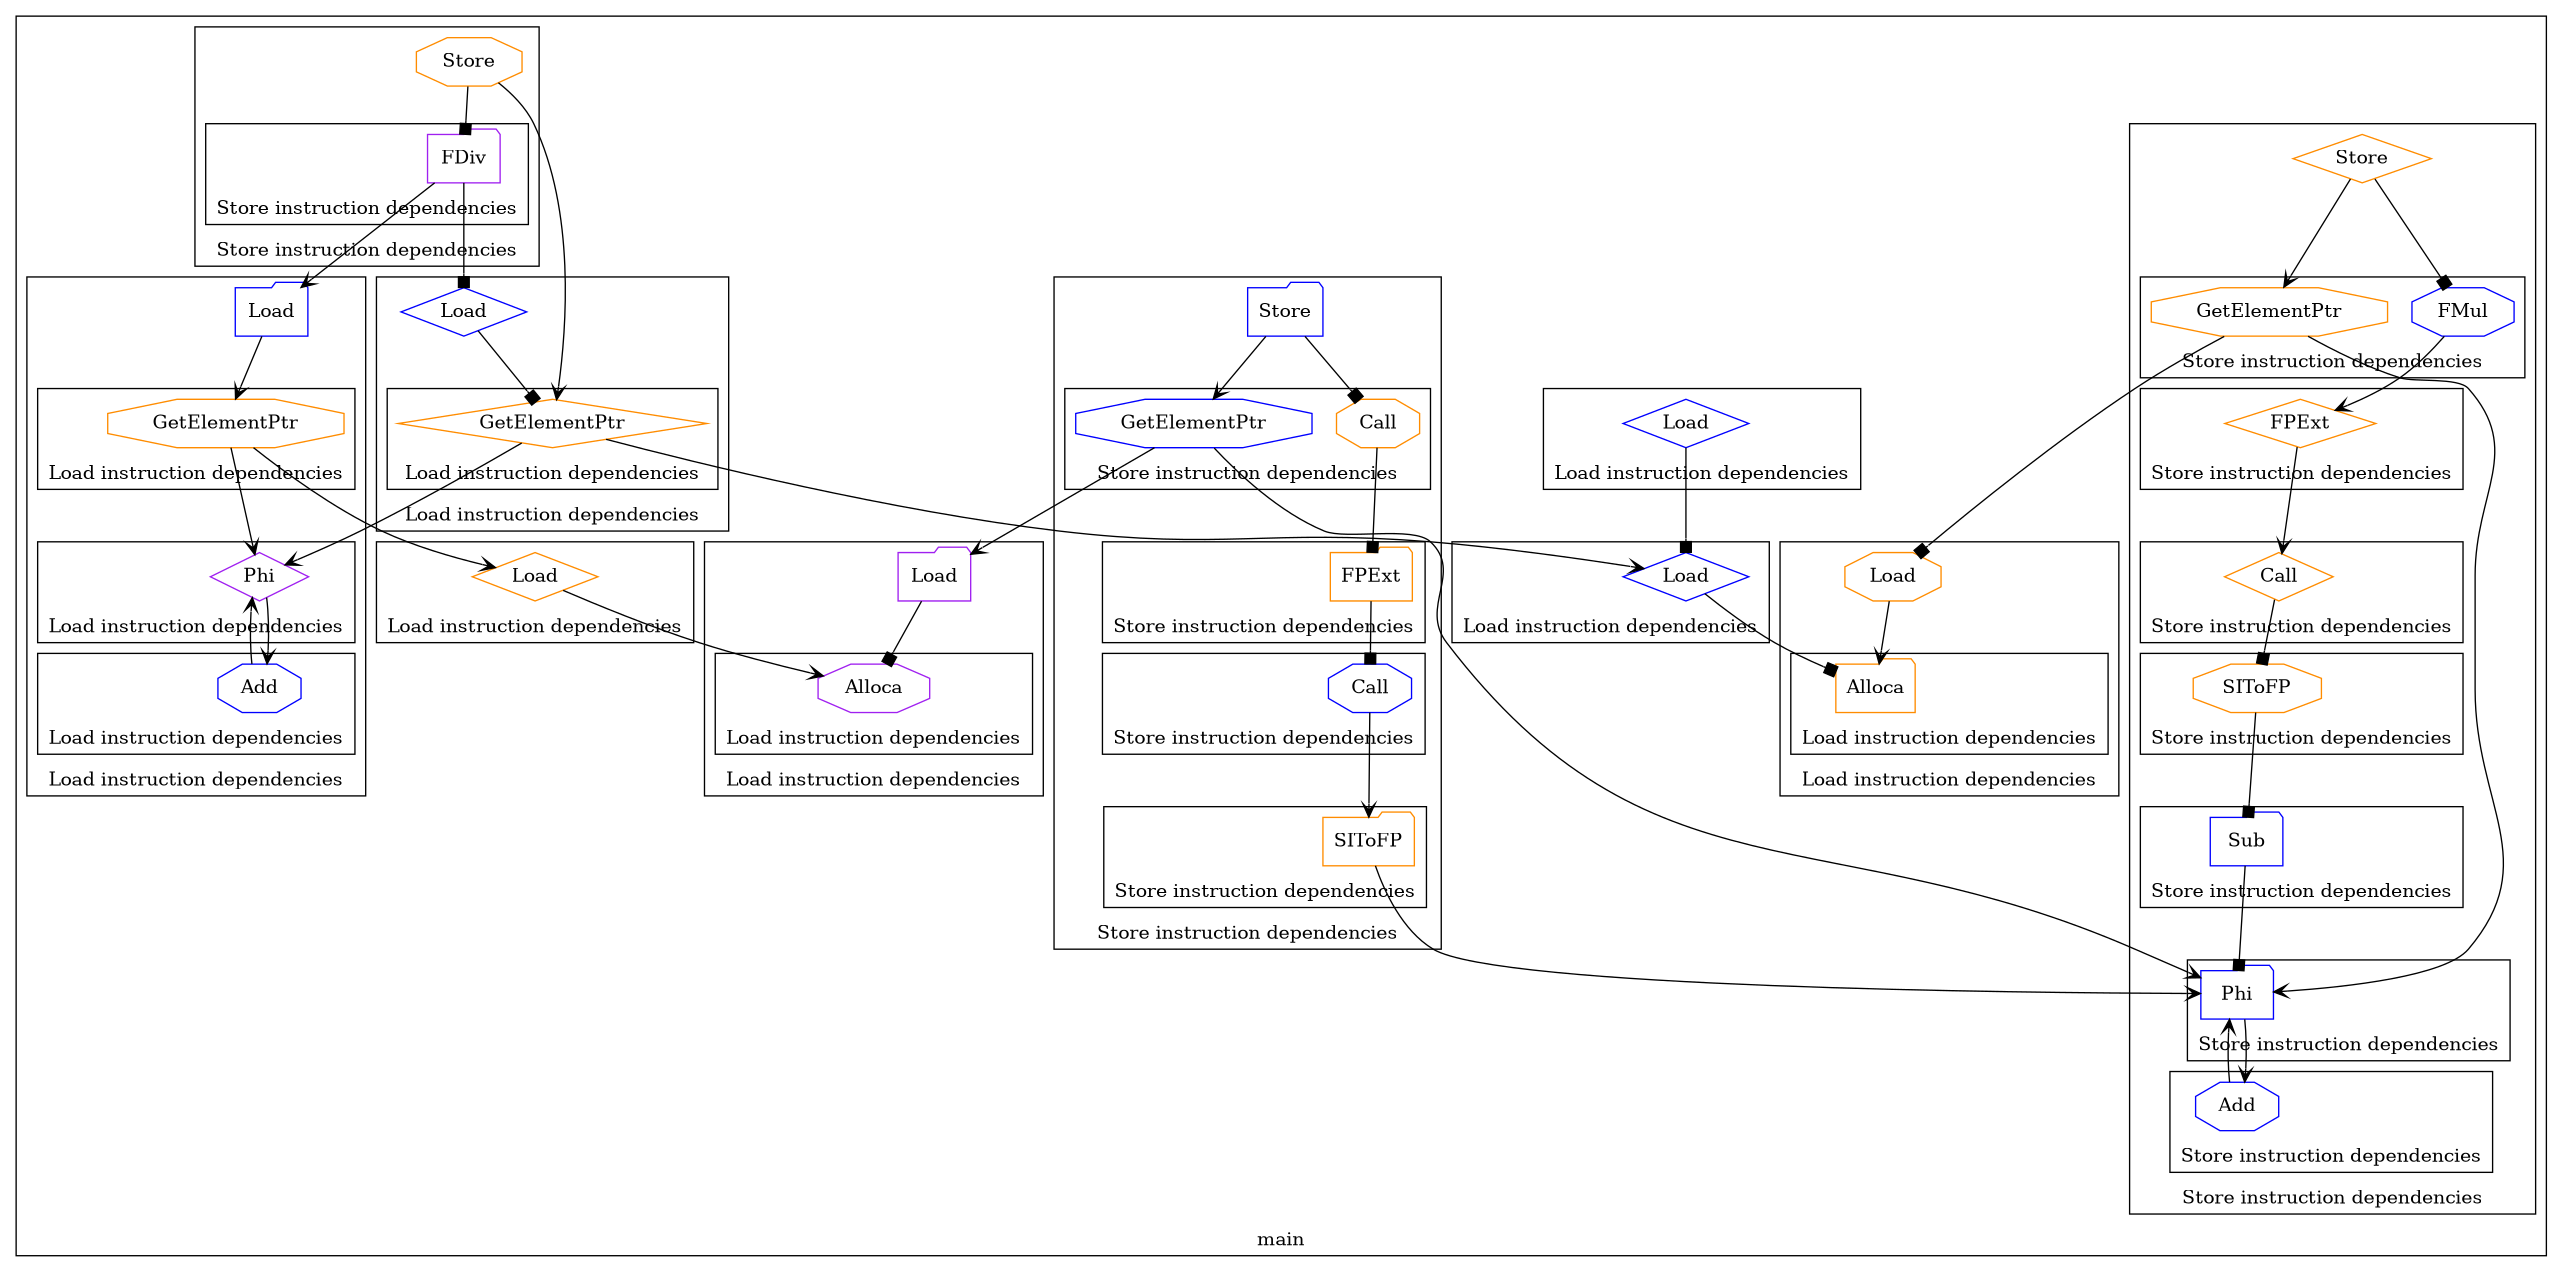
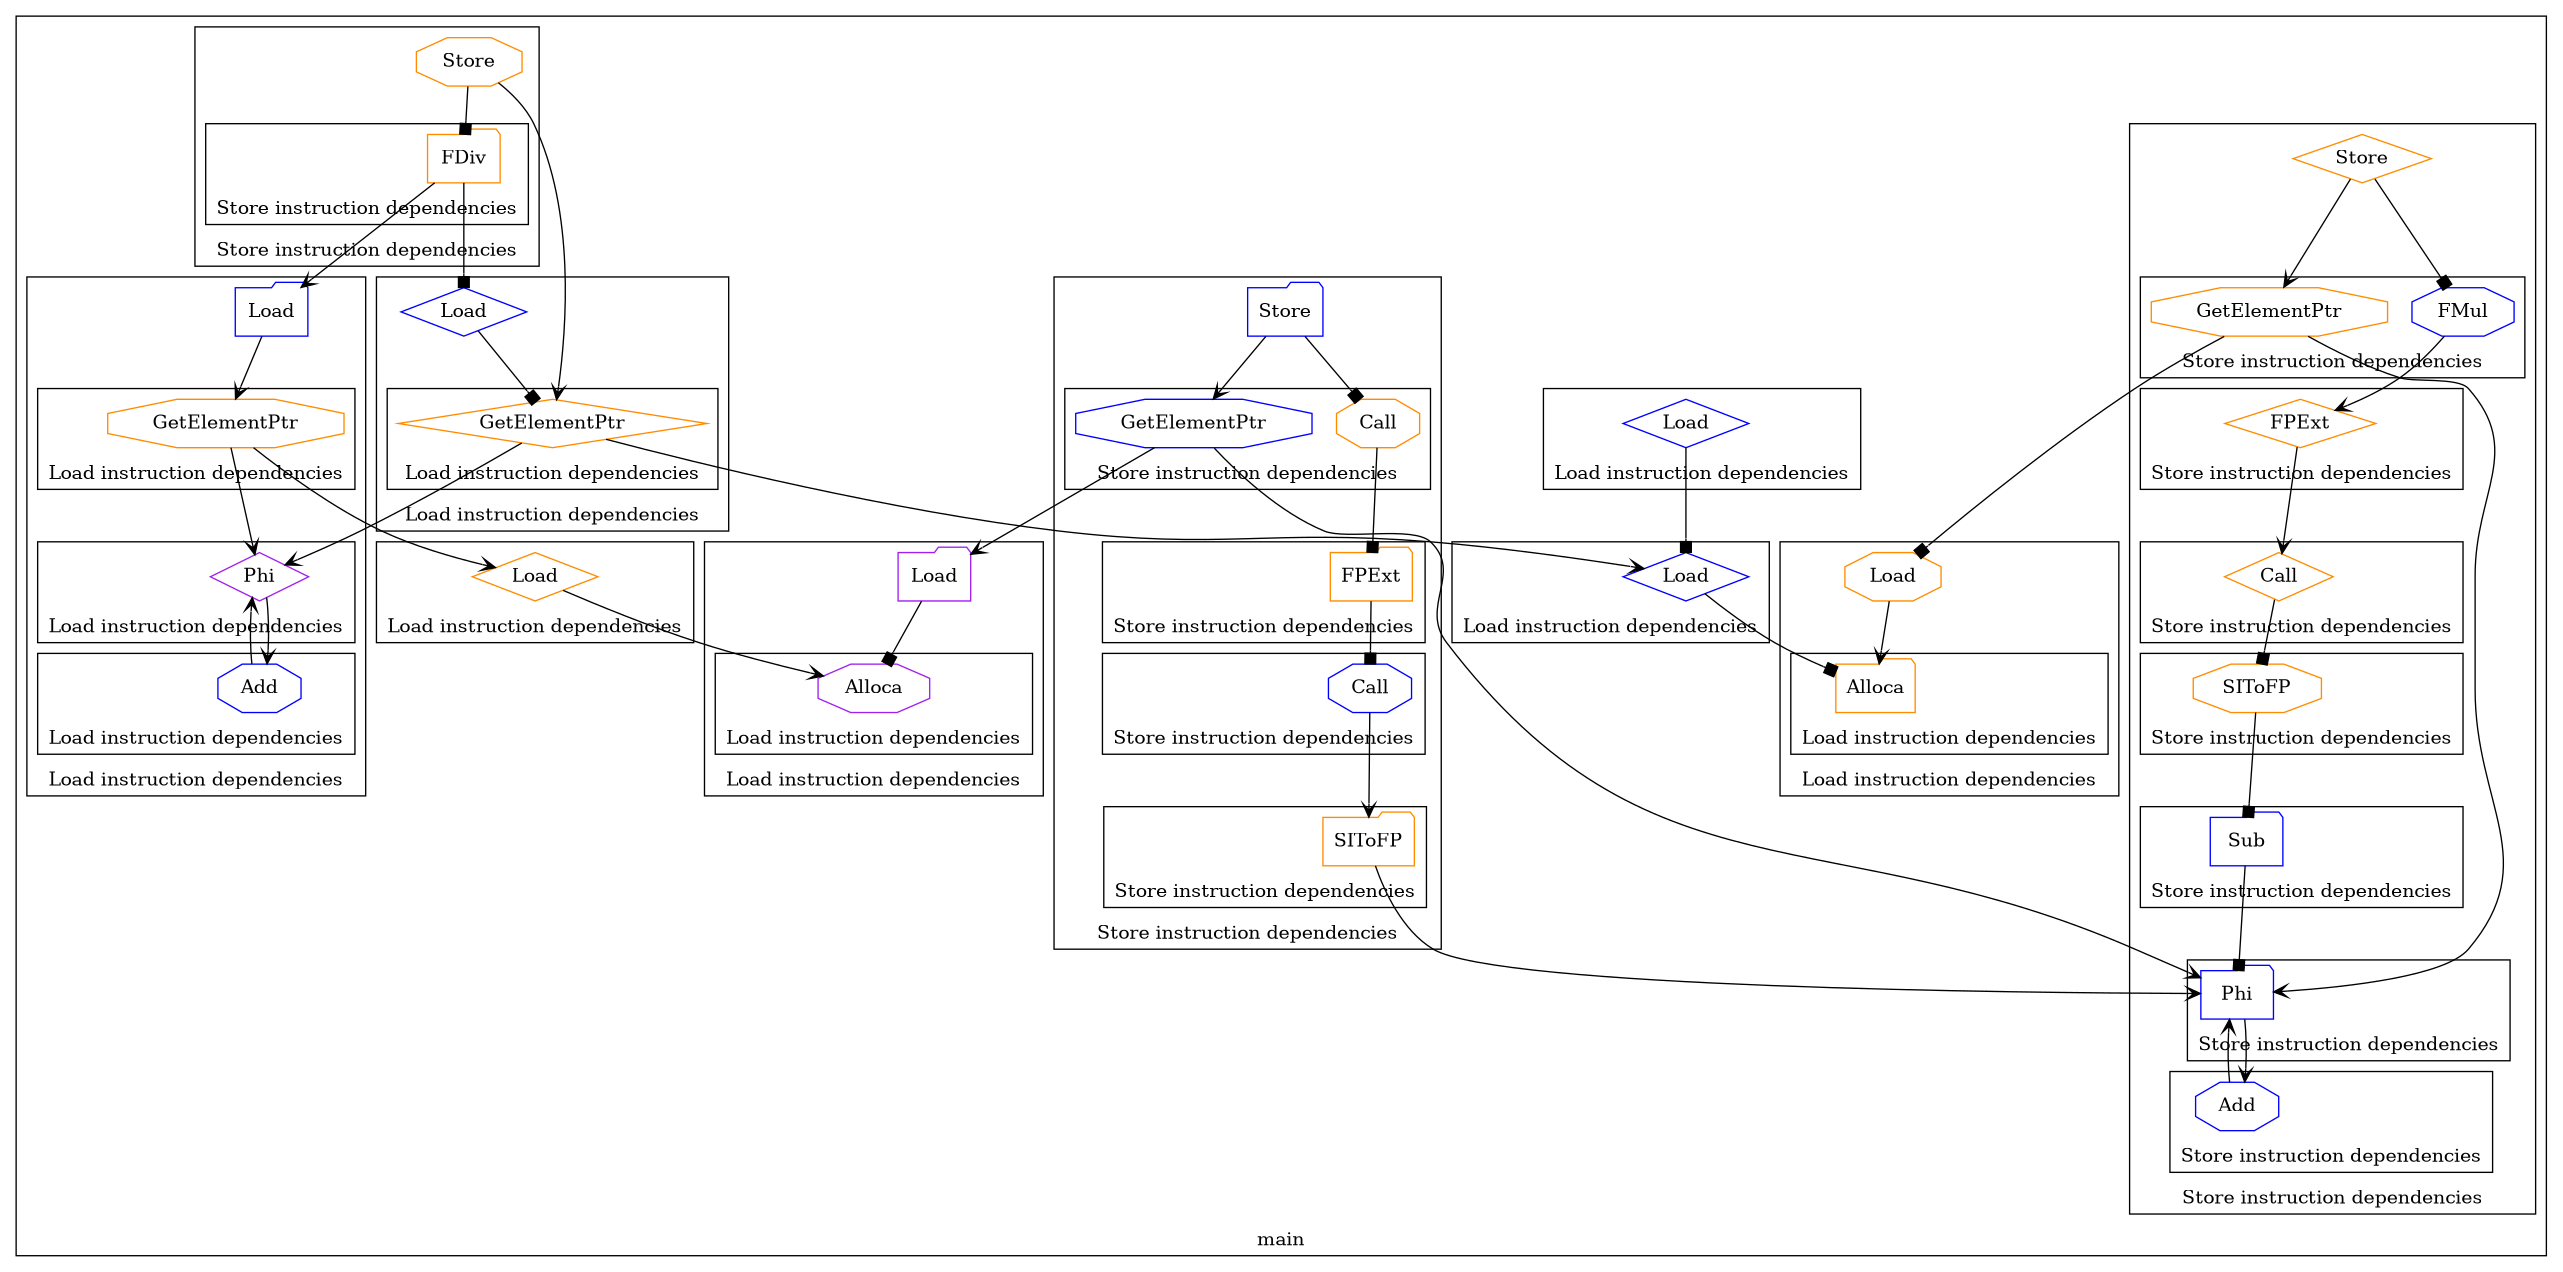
(464, 159) -> (464, 159)
